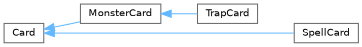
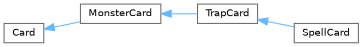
(174, 33) -> (281, 24)
